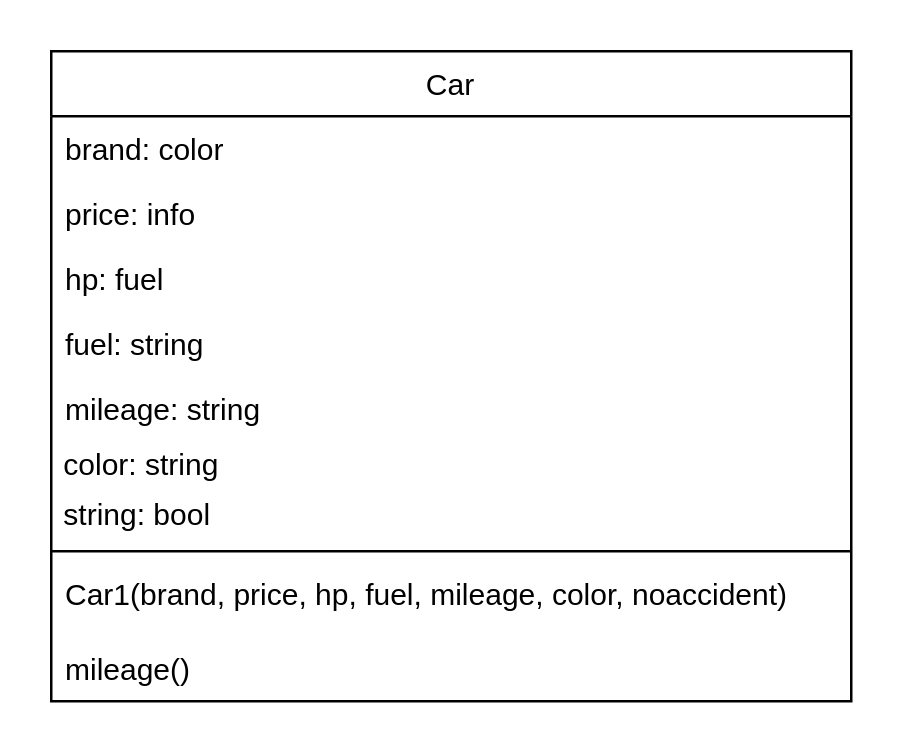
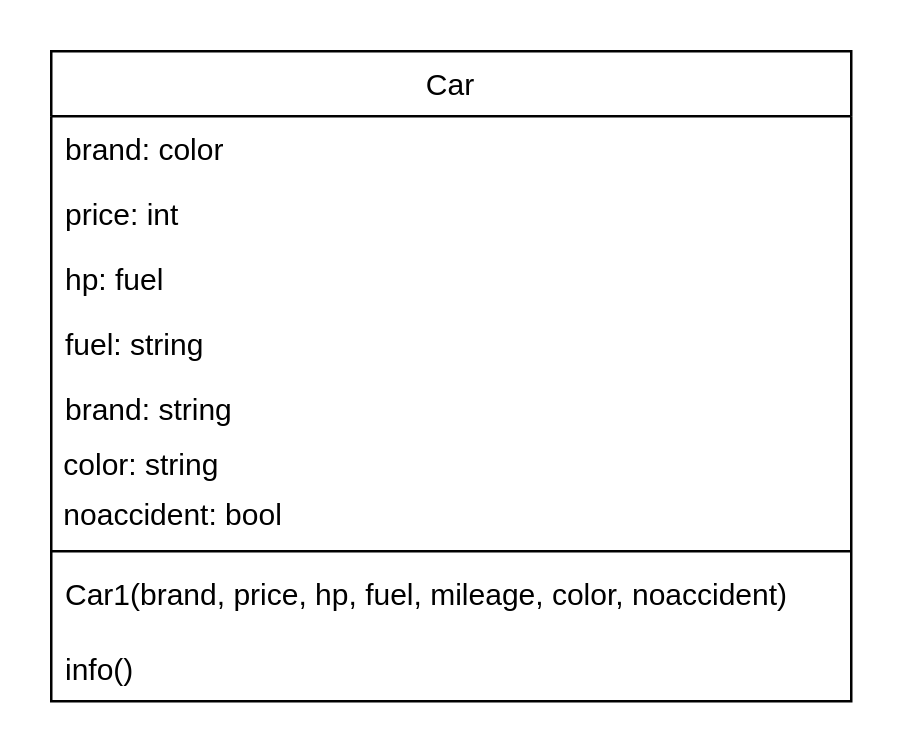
(142, 215) -> (133, 215)
(172, 410) -> (163, 410)
(141, 516) -> (175, 516)
(133, 670) -> (112, 670)
